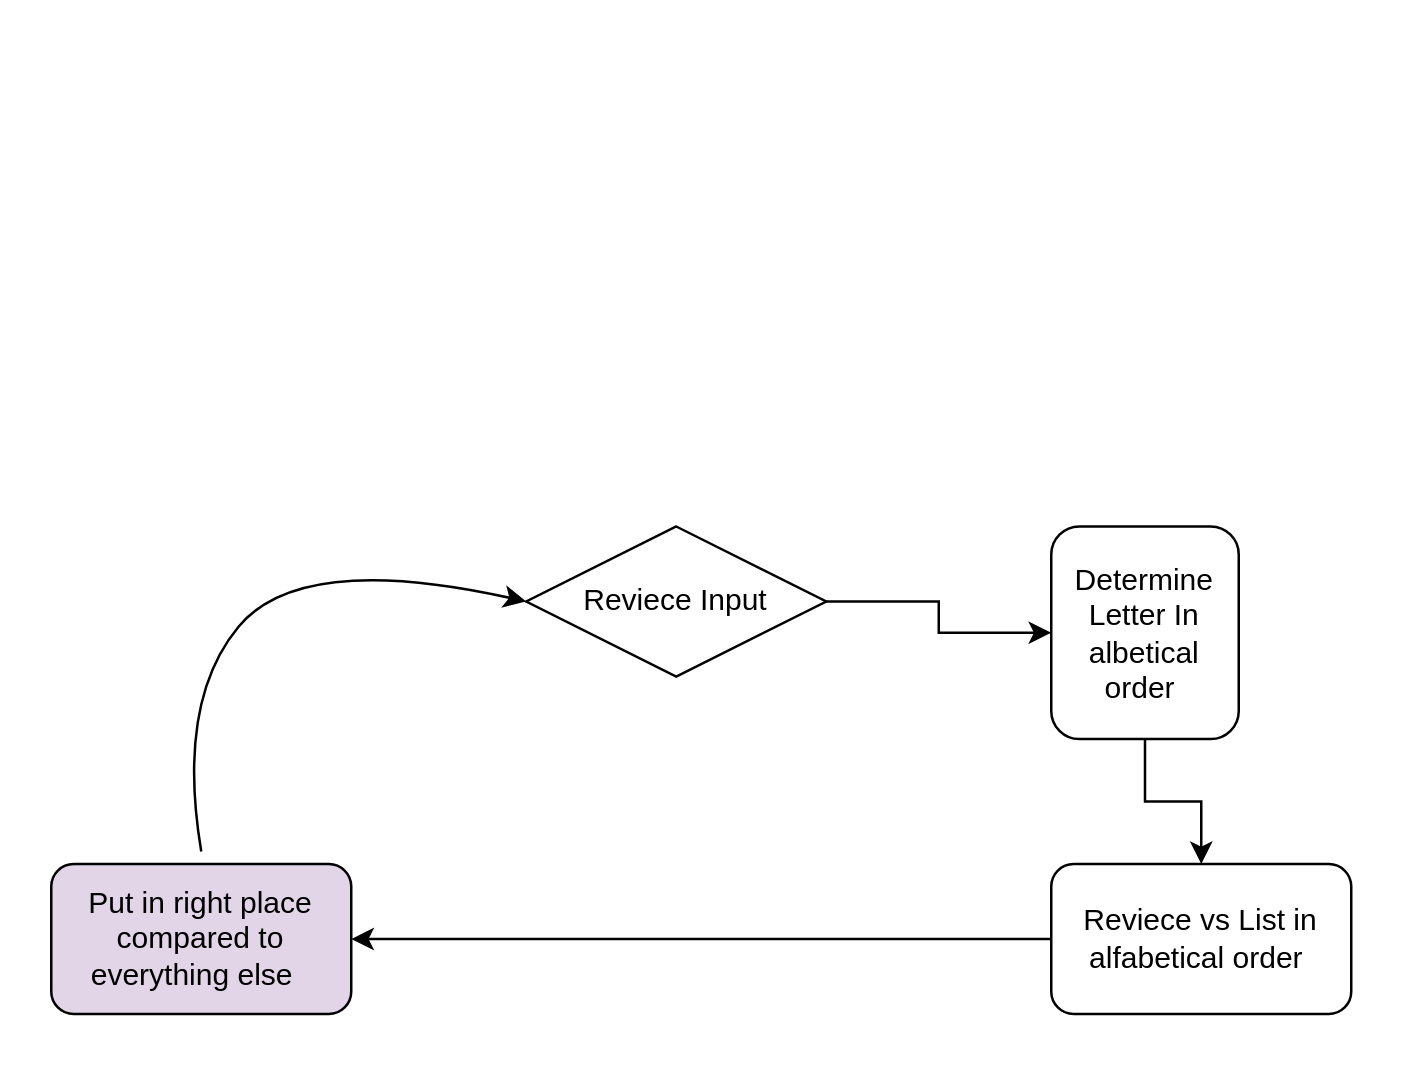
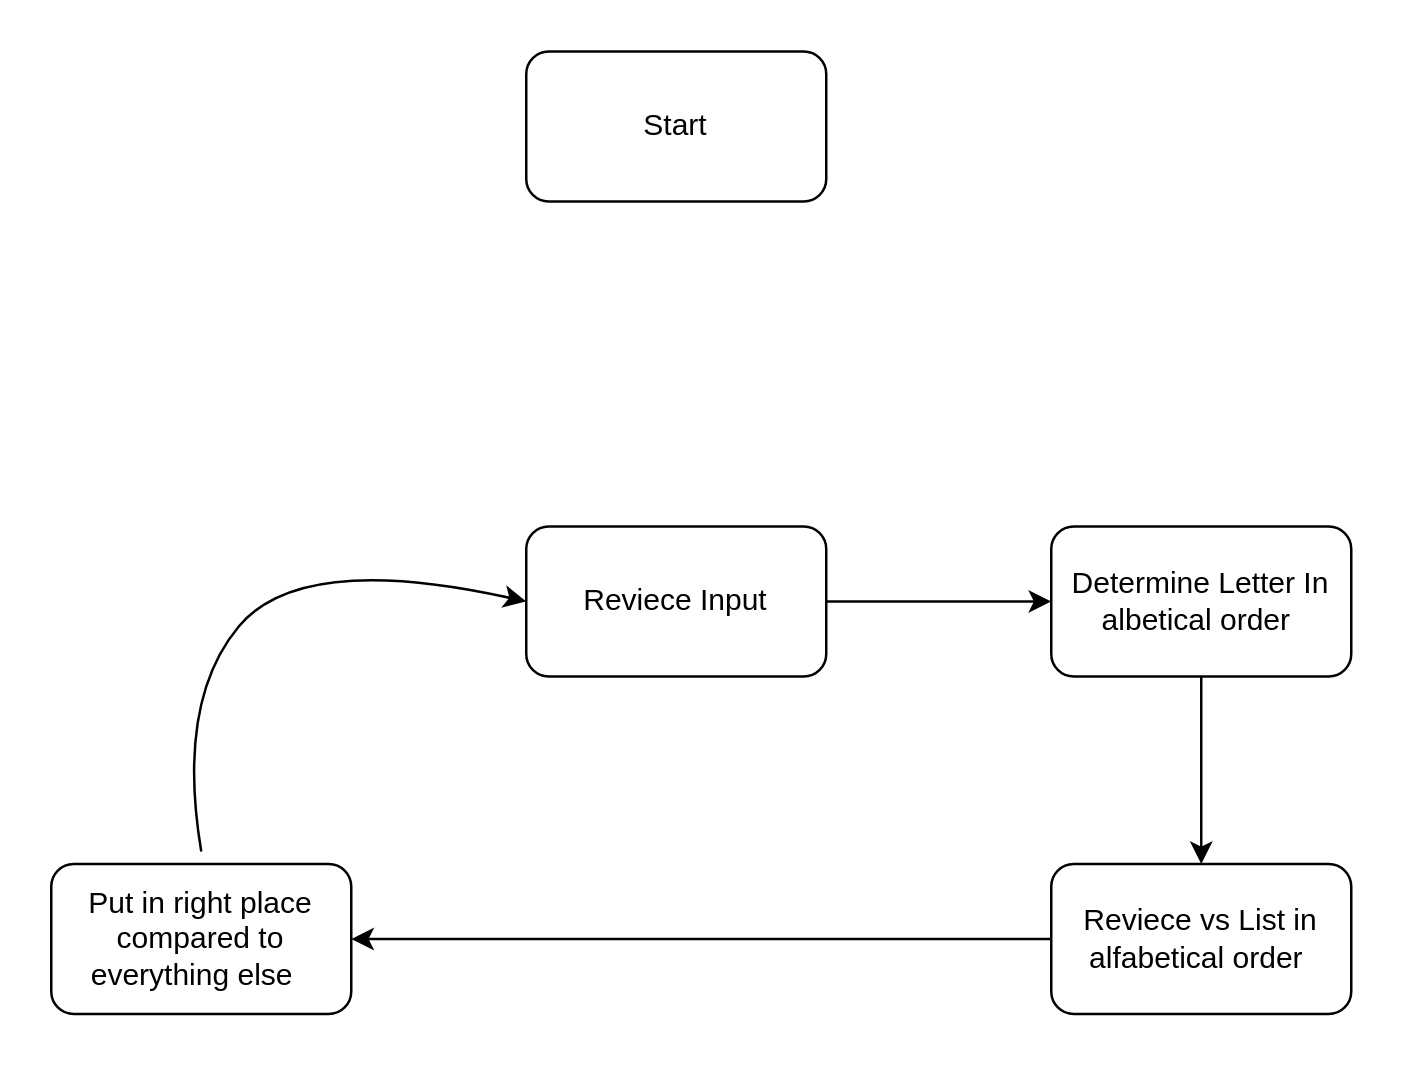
none -> (676, 126)
(676, 601) -> (676, 601)
(1145, 633) -> (1201, 601)
(201, 939) -> (201, 939)
